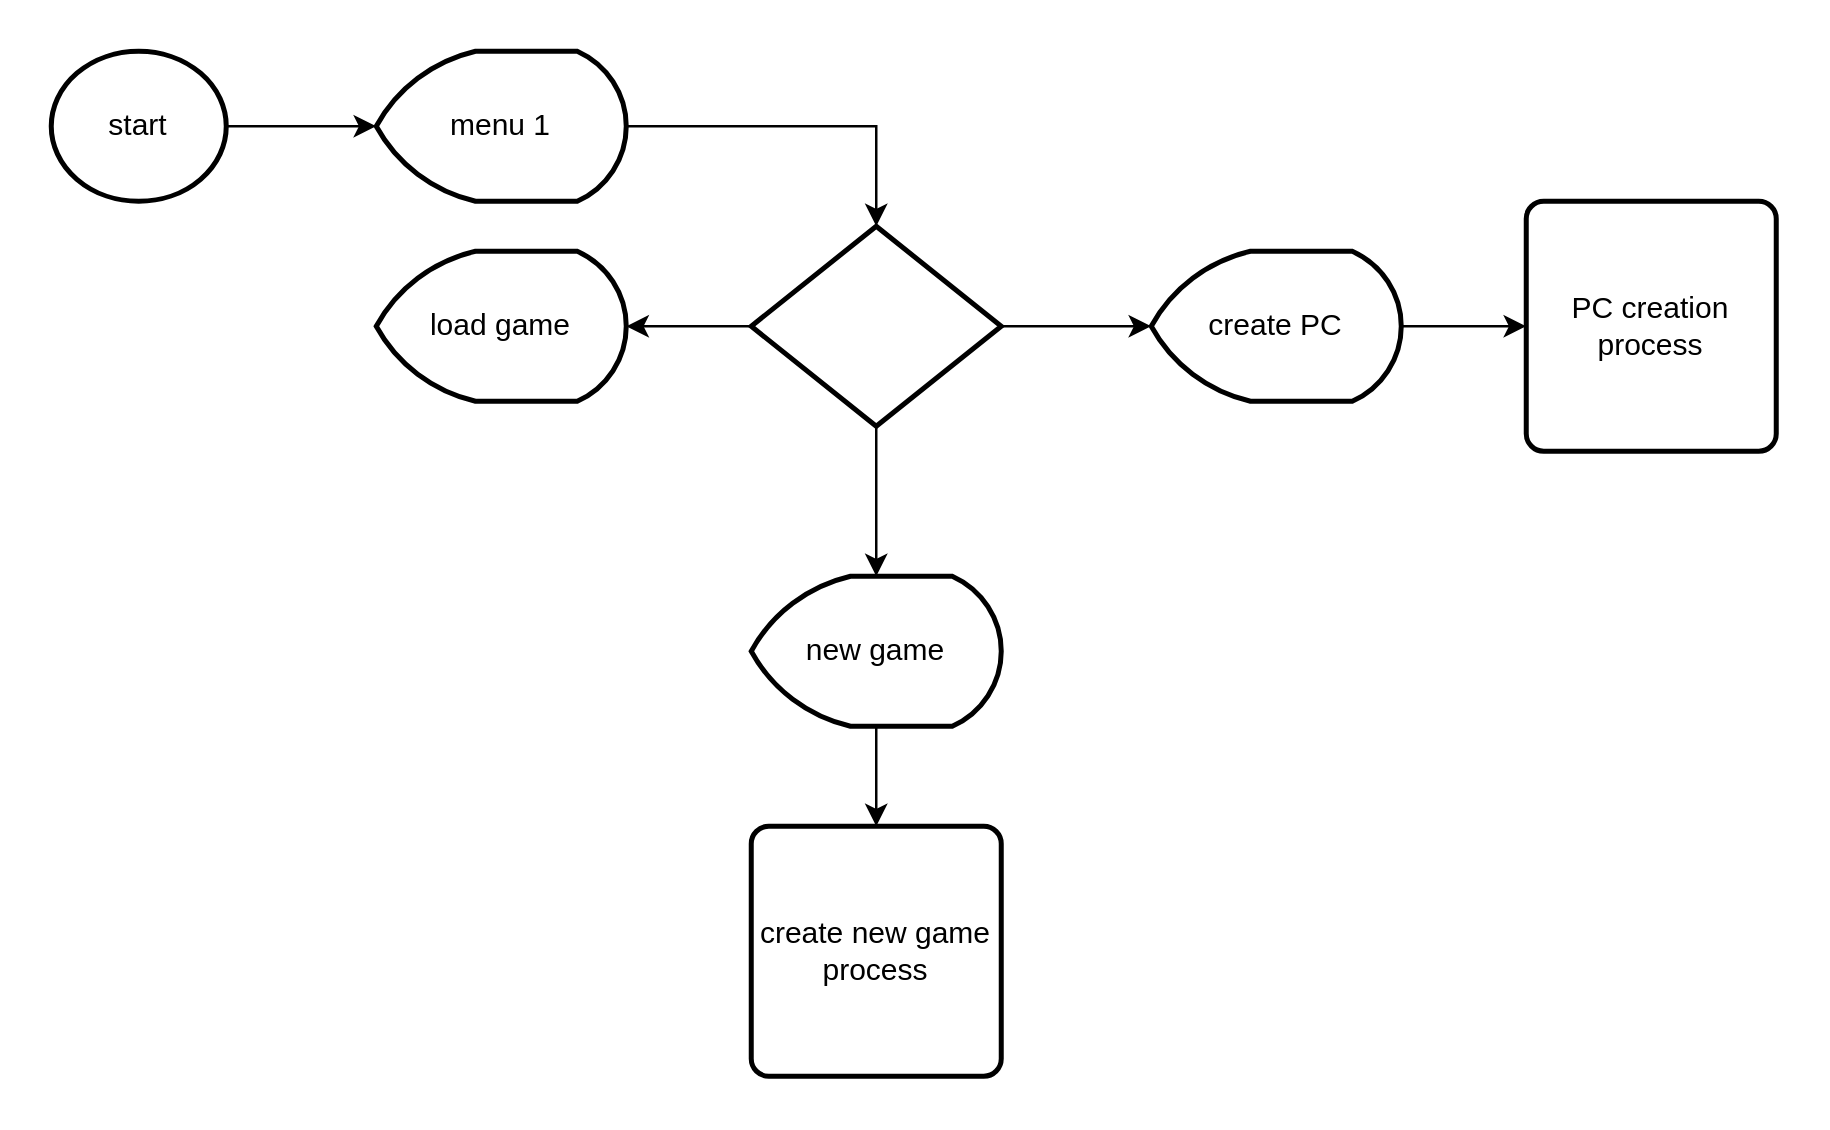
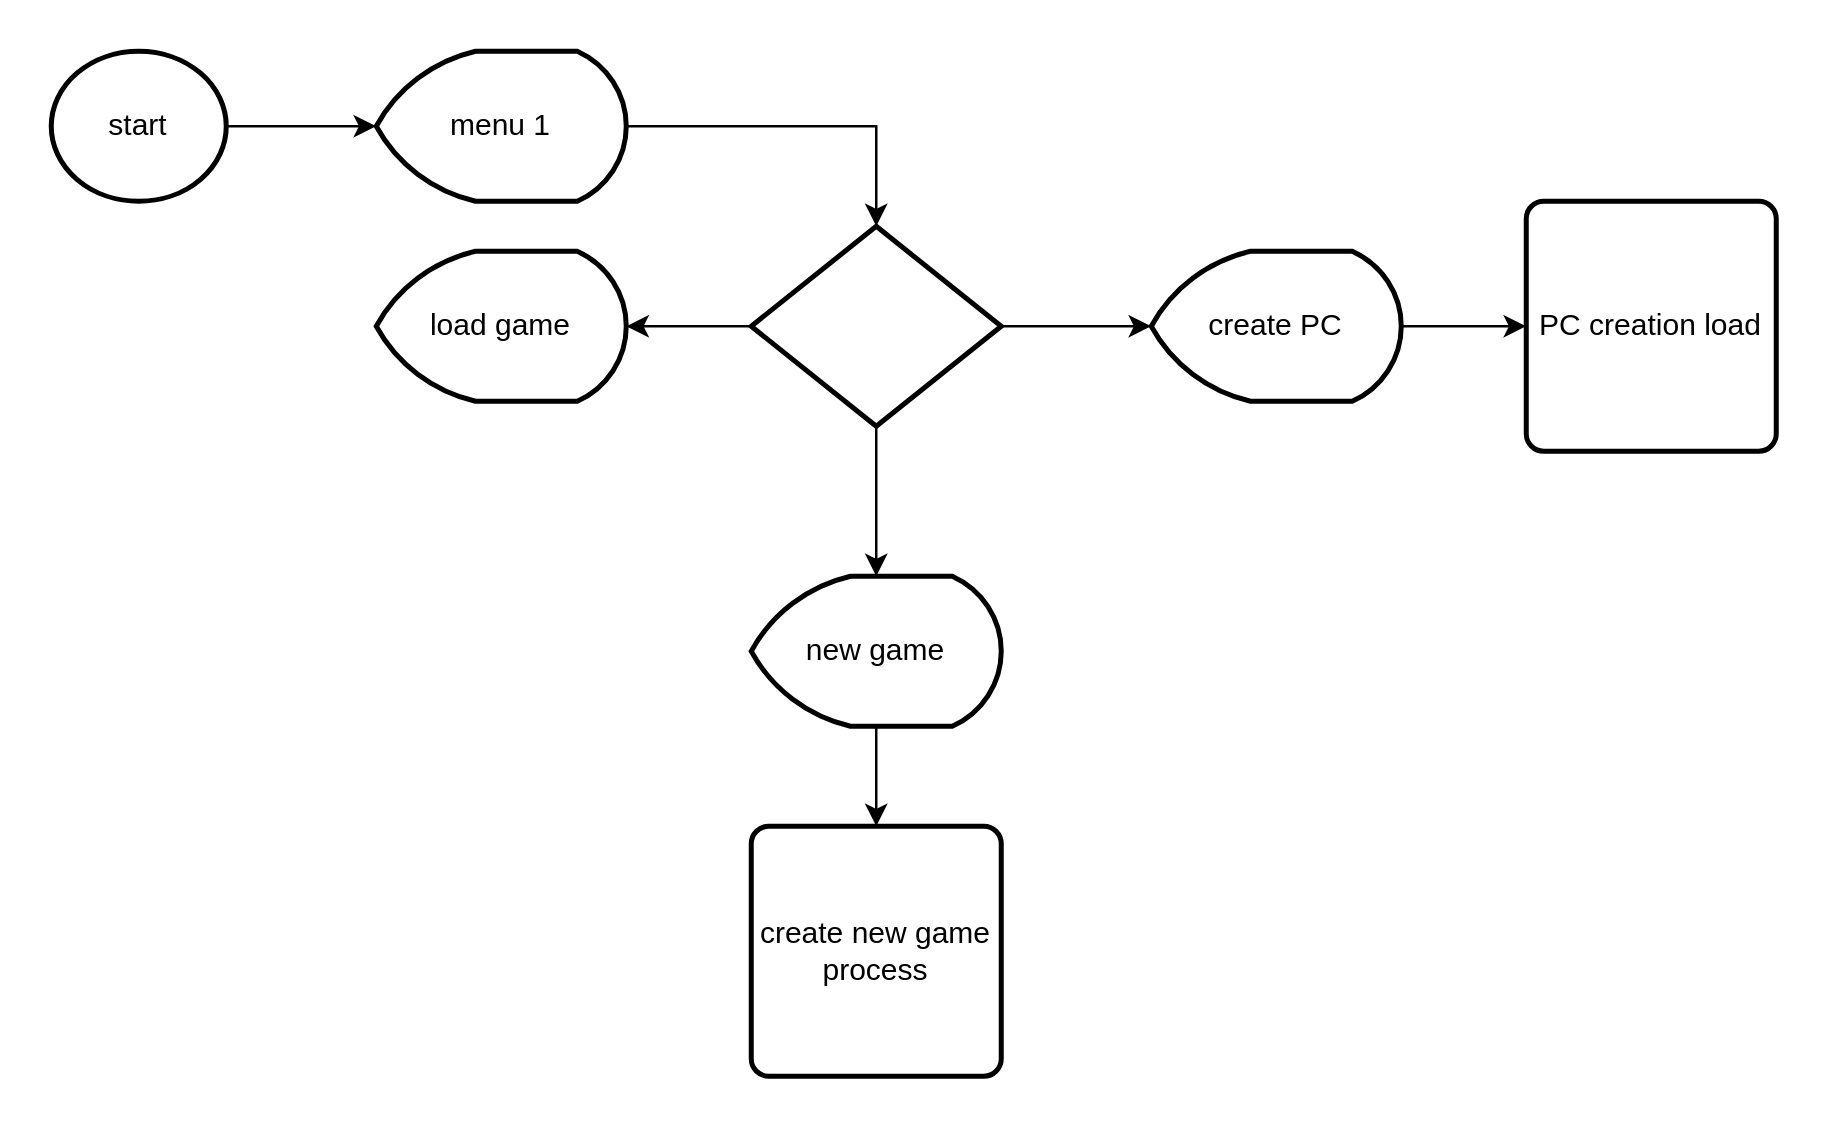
(1651, 326) -> (1651, 326)
